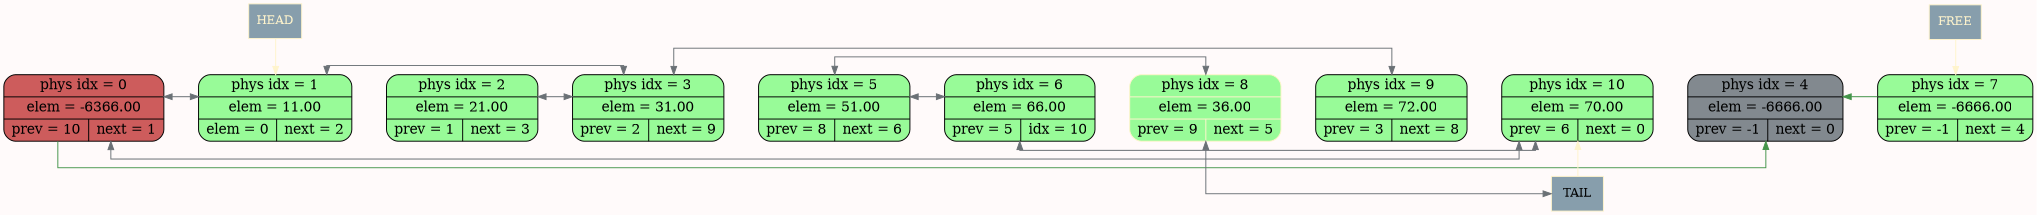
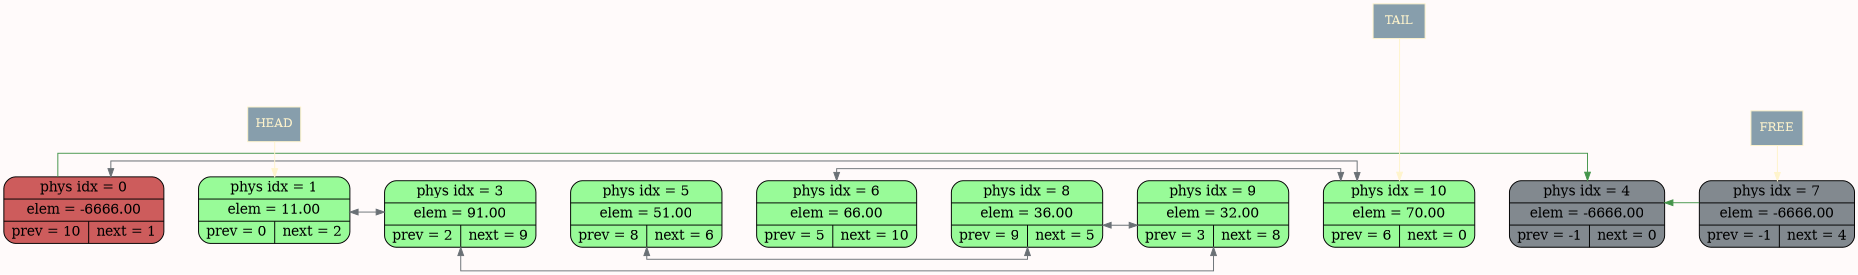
(181, 97) -> none
(927, 97) -> none
(84, 107) -> (84, 210)
(648, 107) -> (460, 214)
(1391, 107) -> (1213, 214)
(462, 108) -> none
(1205, 108) -> (1027, 214)
(1955, 108) -> (1777, 214)
(238, 130) -> (237, 232)
(1058, 130) -> (875, 236)
(1352, 194) -> (1120, 225)
(1577, 194) -> (1399, 21)
